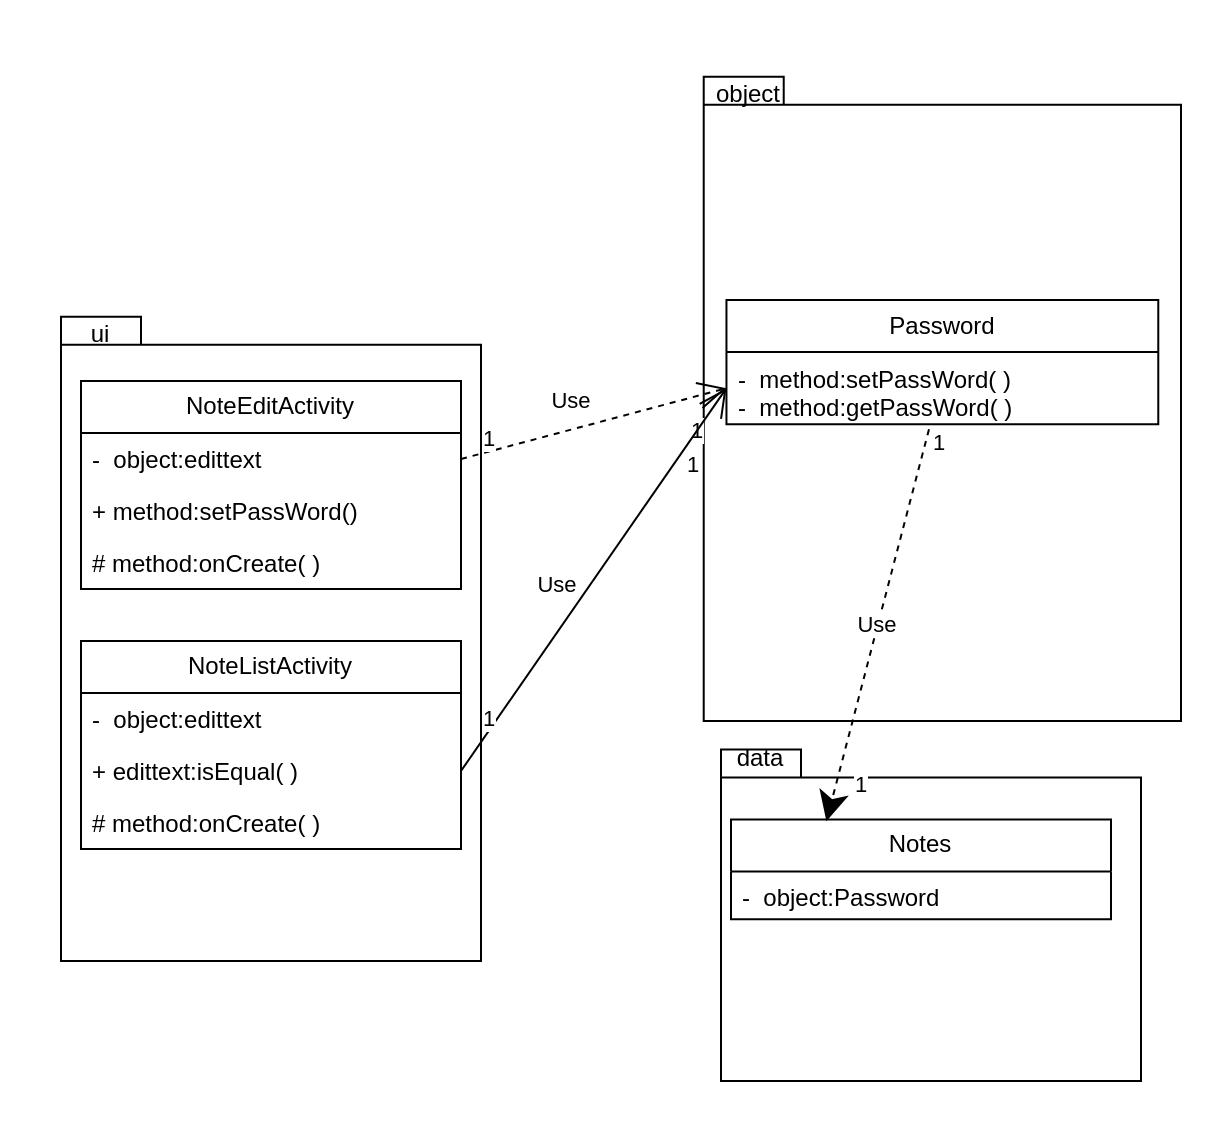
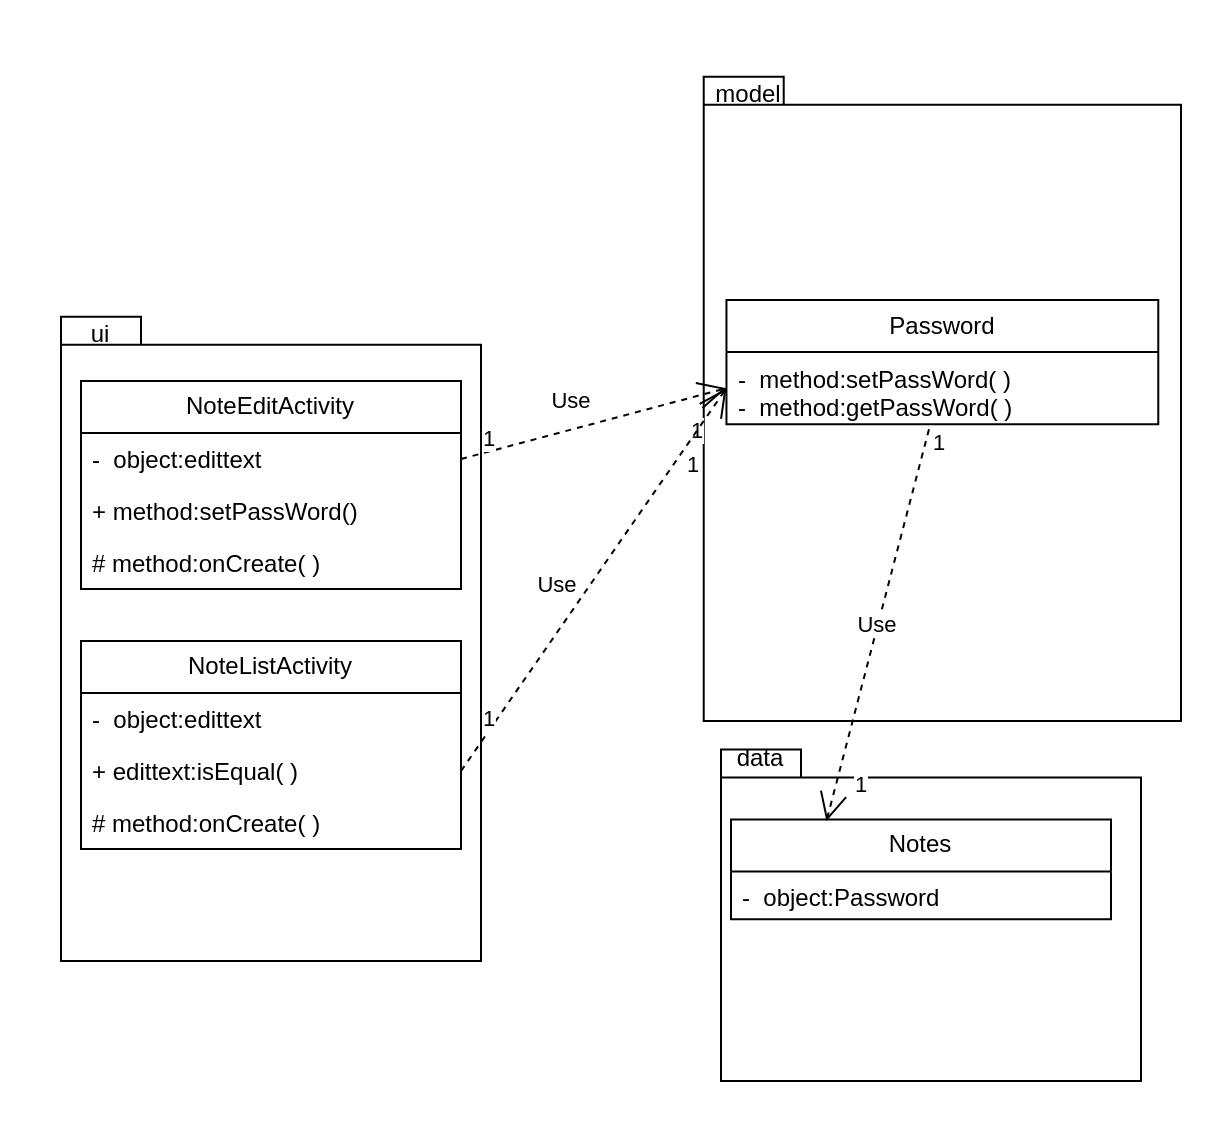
(749, 95) -> (749, 95)
(610, 556) -> (610, 556)
(832, 798) -> (831, 805)
